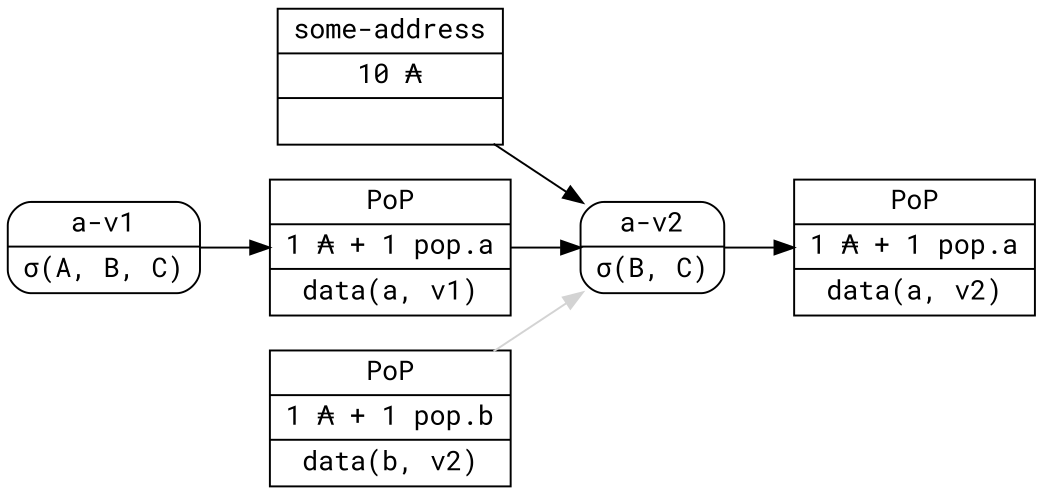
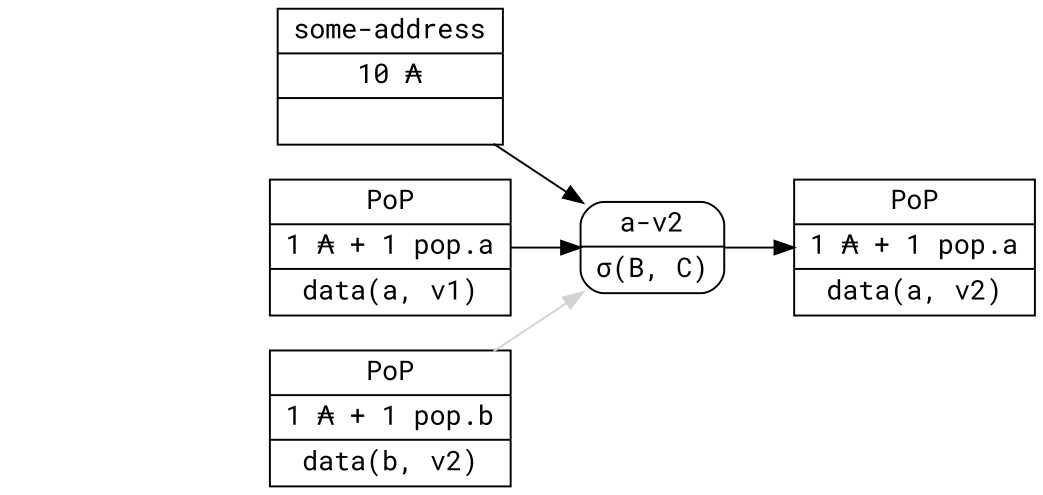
(104, 248) -> none
